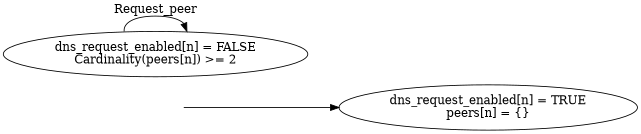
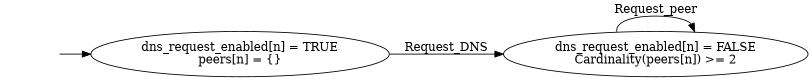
none -> (442, 54)
